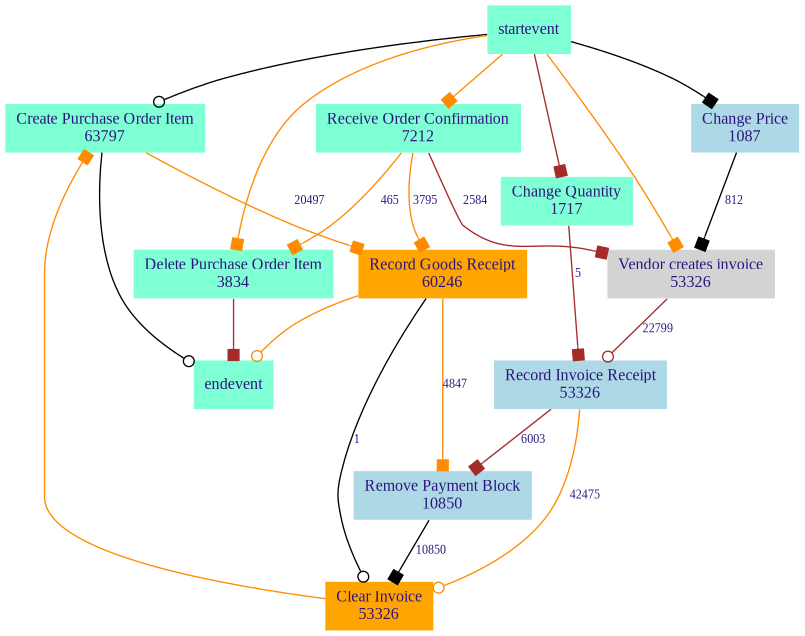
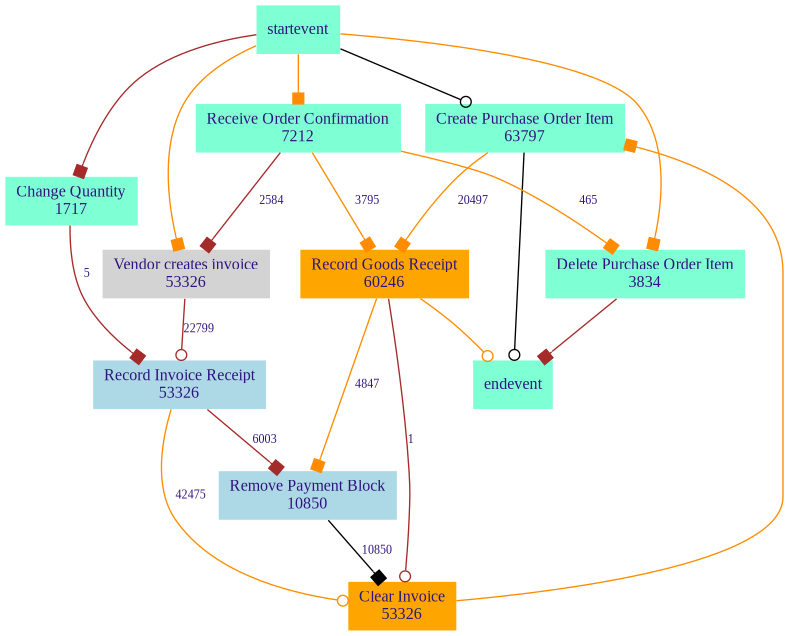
(745, 128) -> none
(355, 429) -> (406, 434)
